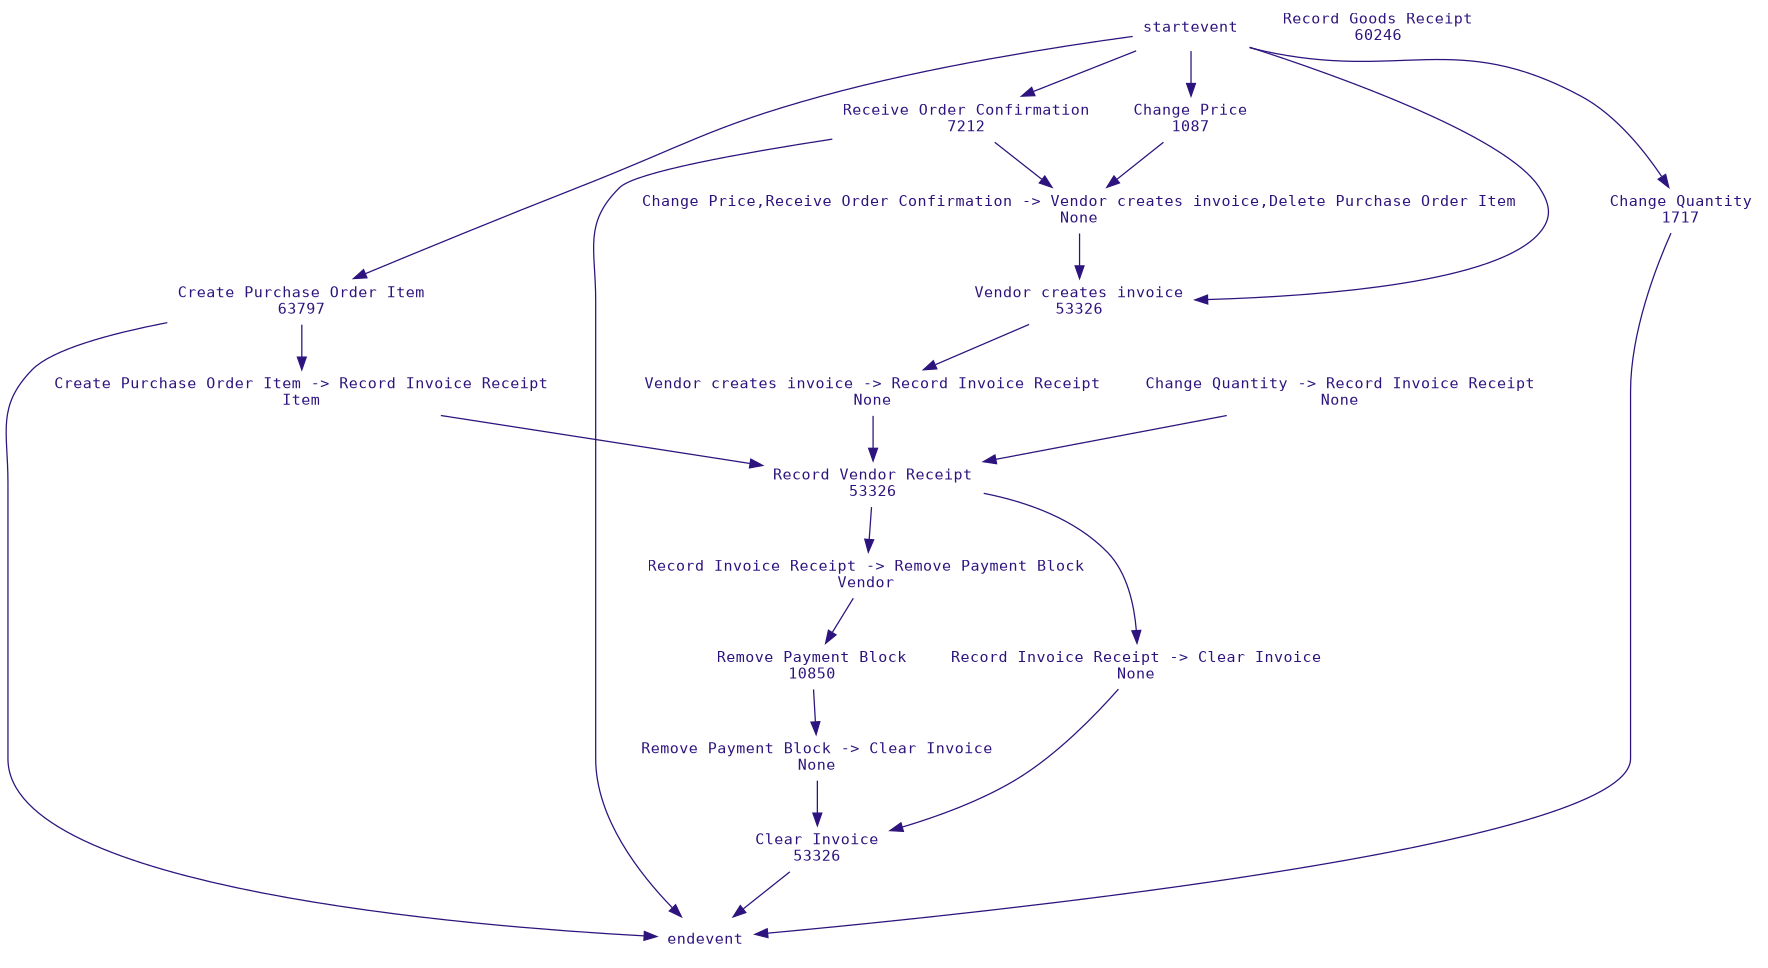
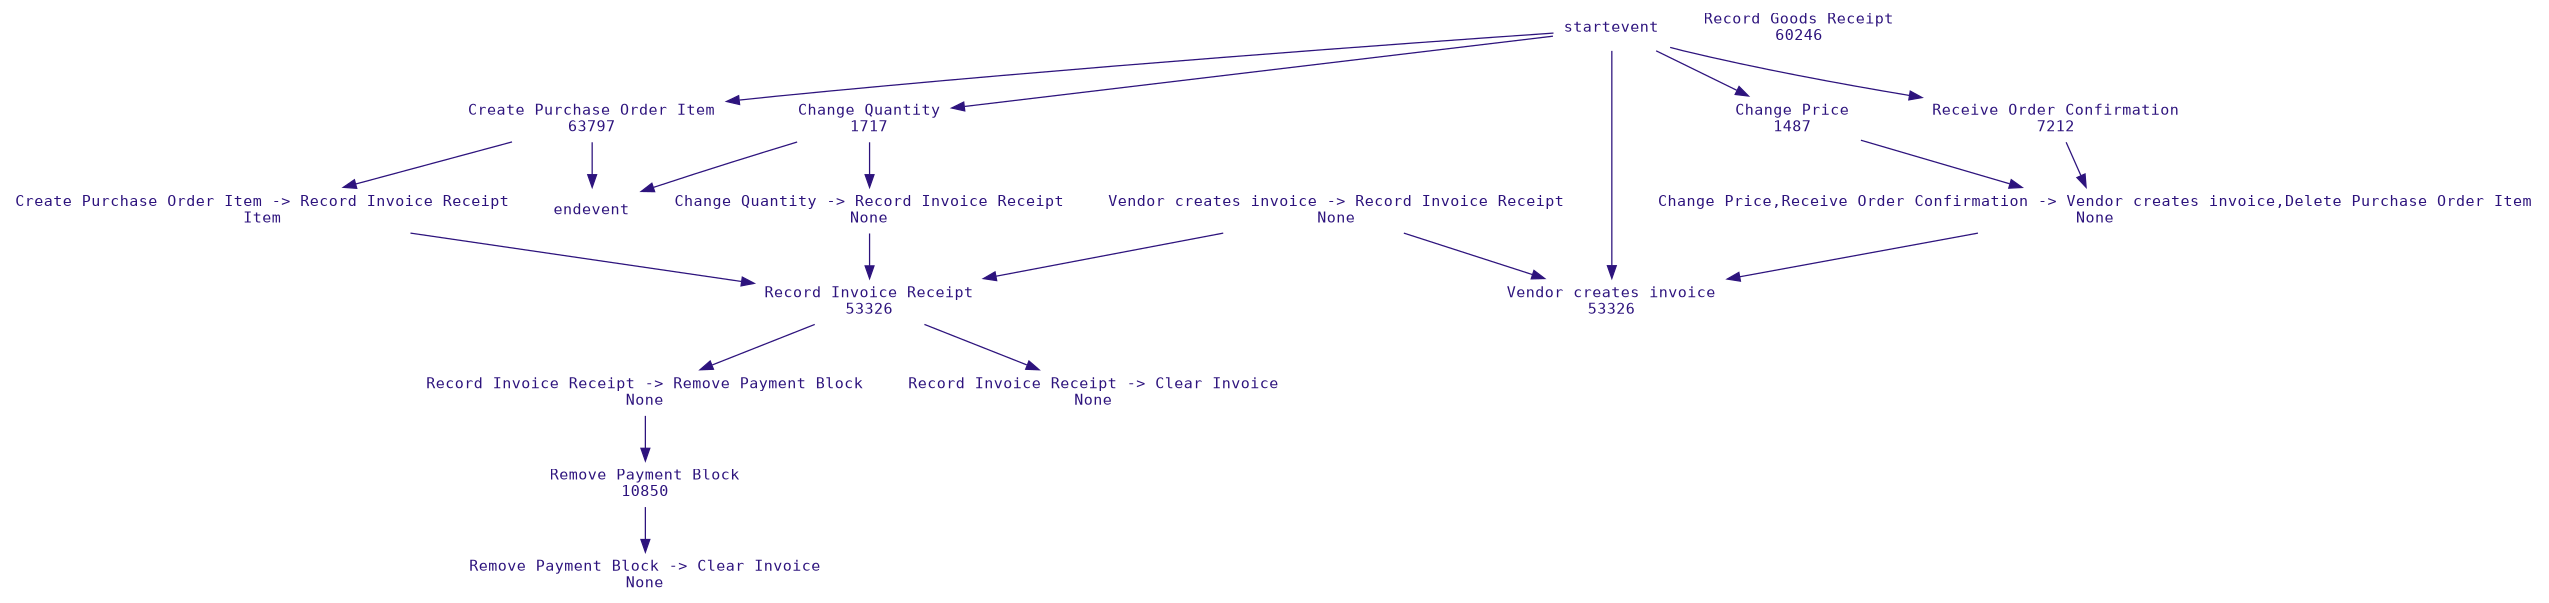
(1191, 119) -> (1793, 119)
none -> (870, 158)
(982, 345) -> (1468, 254)
(596, 421) -> none
(873, 484) -> (870, 301)
(867, 575) -> (645, 393)
(817, 849) -> none
